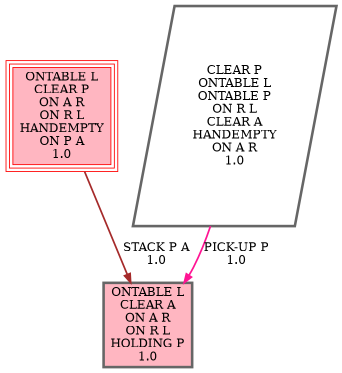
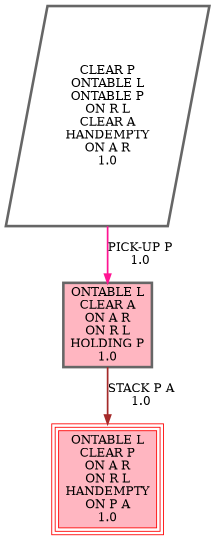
(106, 223) -> (108, 391)
